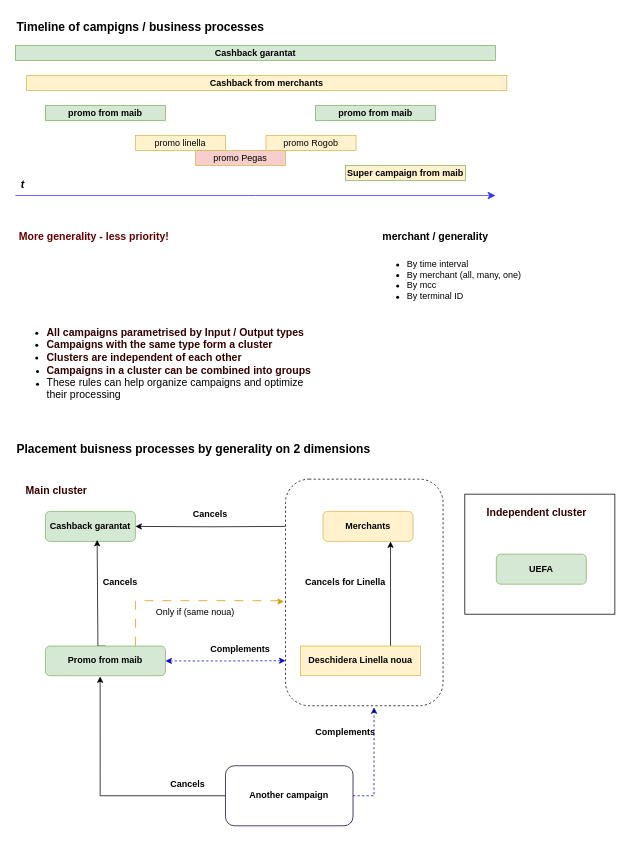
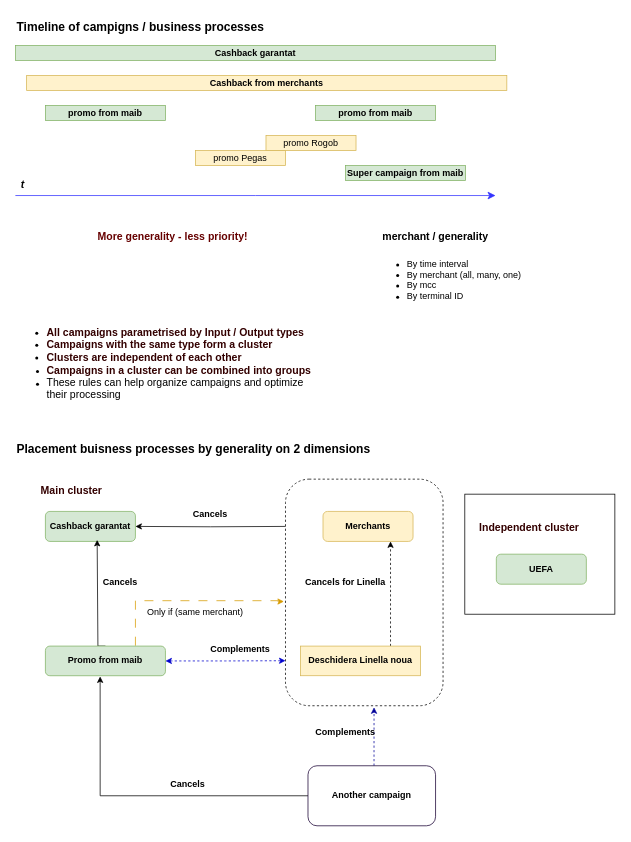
(180, 143) -> none
(240, 158) -> (240, 158)
(405, 173) -> (405, 173)
(94, 237) -> (173, 237)
(57, 490) -> (72, 490)
(537, 513) -> (529, 528)
(390, 596) -> (390, 596)
(195, 612) -> (195, 612)
(289, 795) -> (372, 795)
